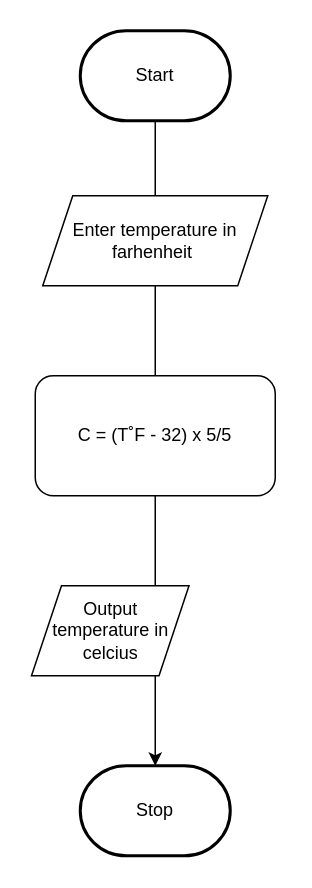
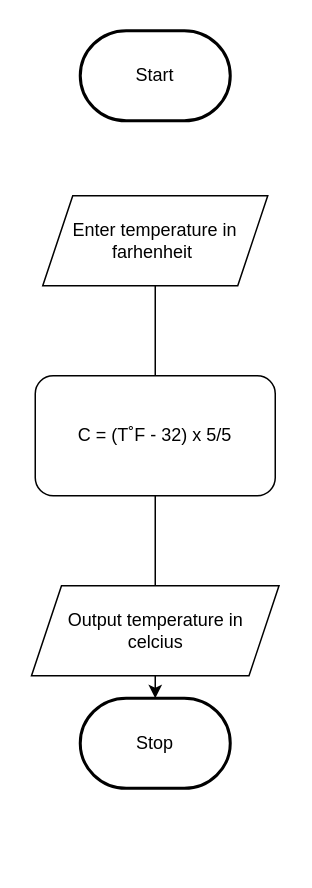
(155, 158) -> none
(110, 631) -> (155, 631)
(155, 811) -> (155, 743)
